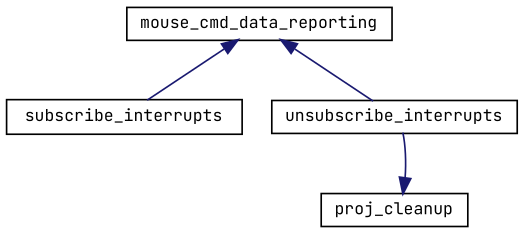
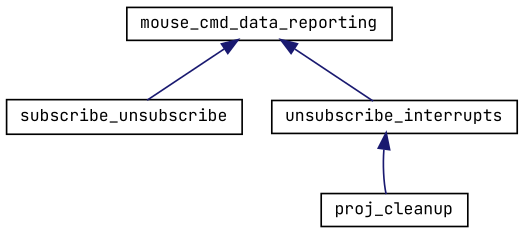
(124, 117) -> (124, 117)
(405, 155) -> (384, 172)
